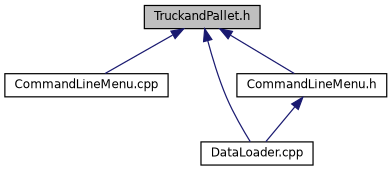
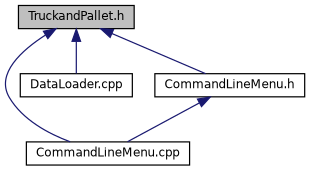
(280, 124) -> (163, 122)
